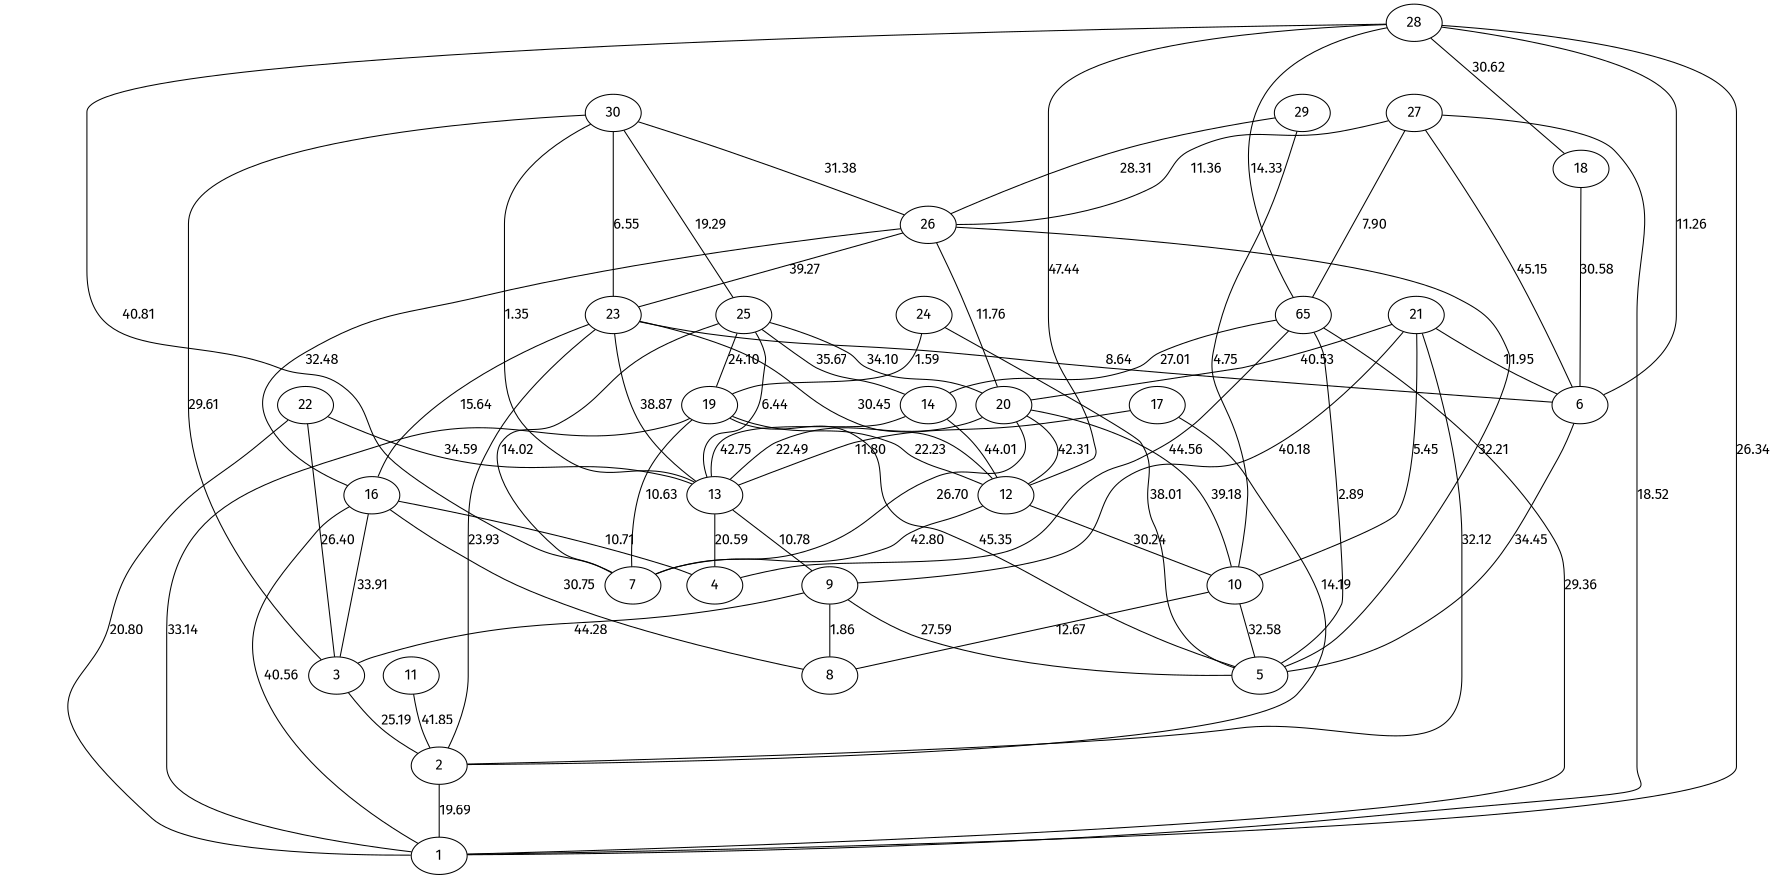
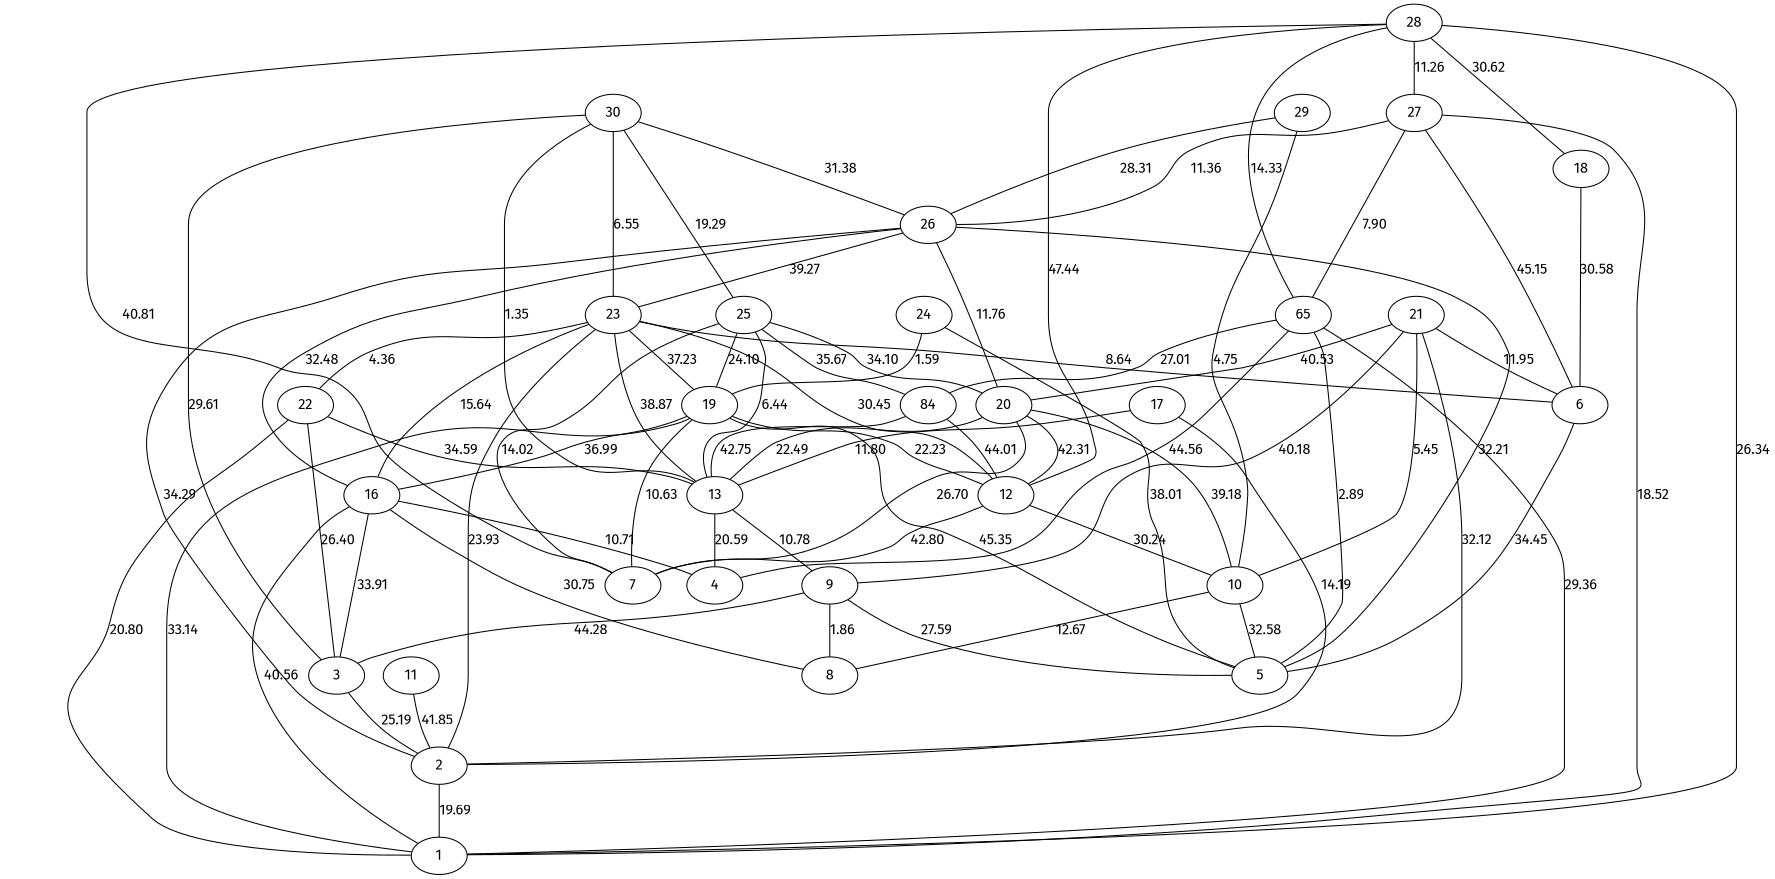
(1676, 141) -> (1414, 68)
none -> (278, 313)
none -> (447, 337)
none -> (661, 360)
(928, 405) -> (928, 405)
none -> (544, 456)
